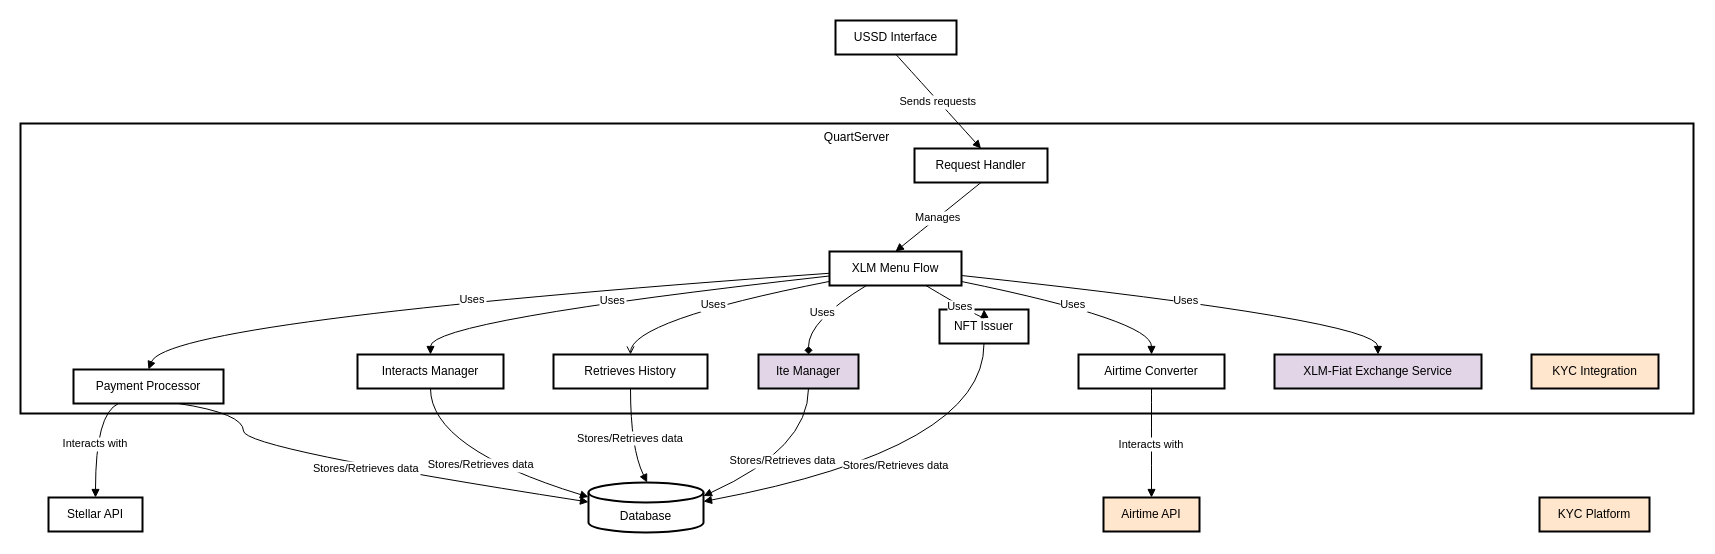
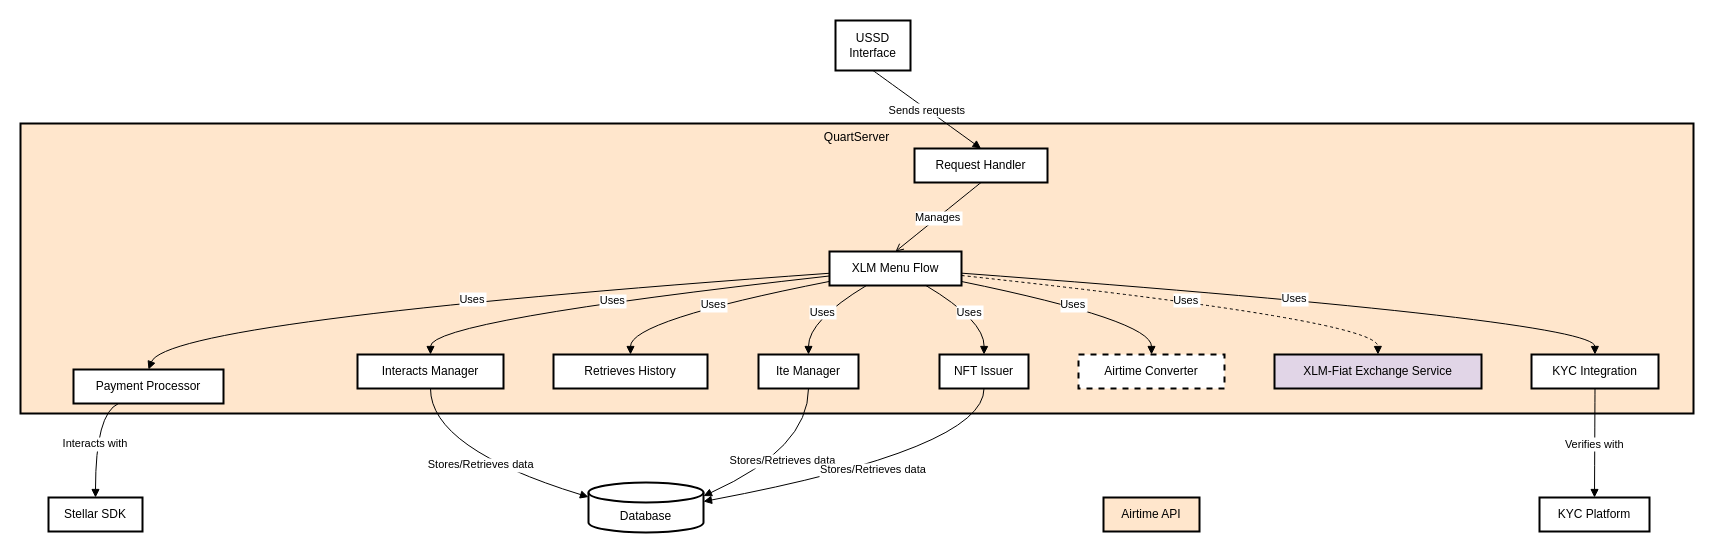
(896, 38) -> (873, 46)
(857, 138) -> (857, 138)
(903, 246) -> (900, 248)
(1066, 287) -> (1066, 287)
none -> (1279, 299)
(663, 325) -> (663, 323)
(984, 327) -> (984, 372)
(809, 345) -> (809, 345)
(809, 372) -> (809, 372)
(1152, 372) -> (1152, 372)
(1595, 372) -> (1595, 372)
(633, 432) -> none
none -> (1595, 438)
(1152, 439) -> none
(379, 467) -> none
(96, 515) -> (96, 515)
(1595, 515) -> (1595, 515)
